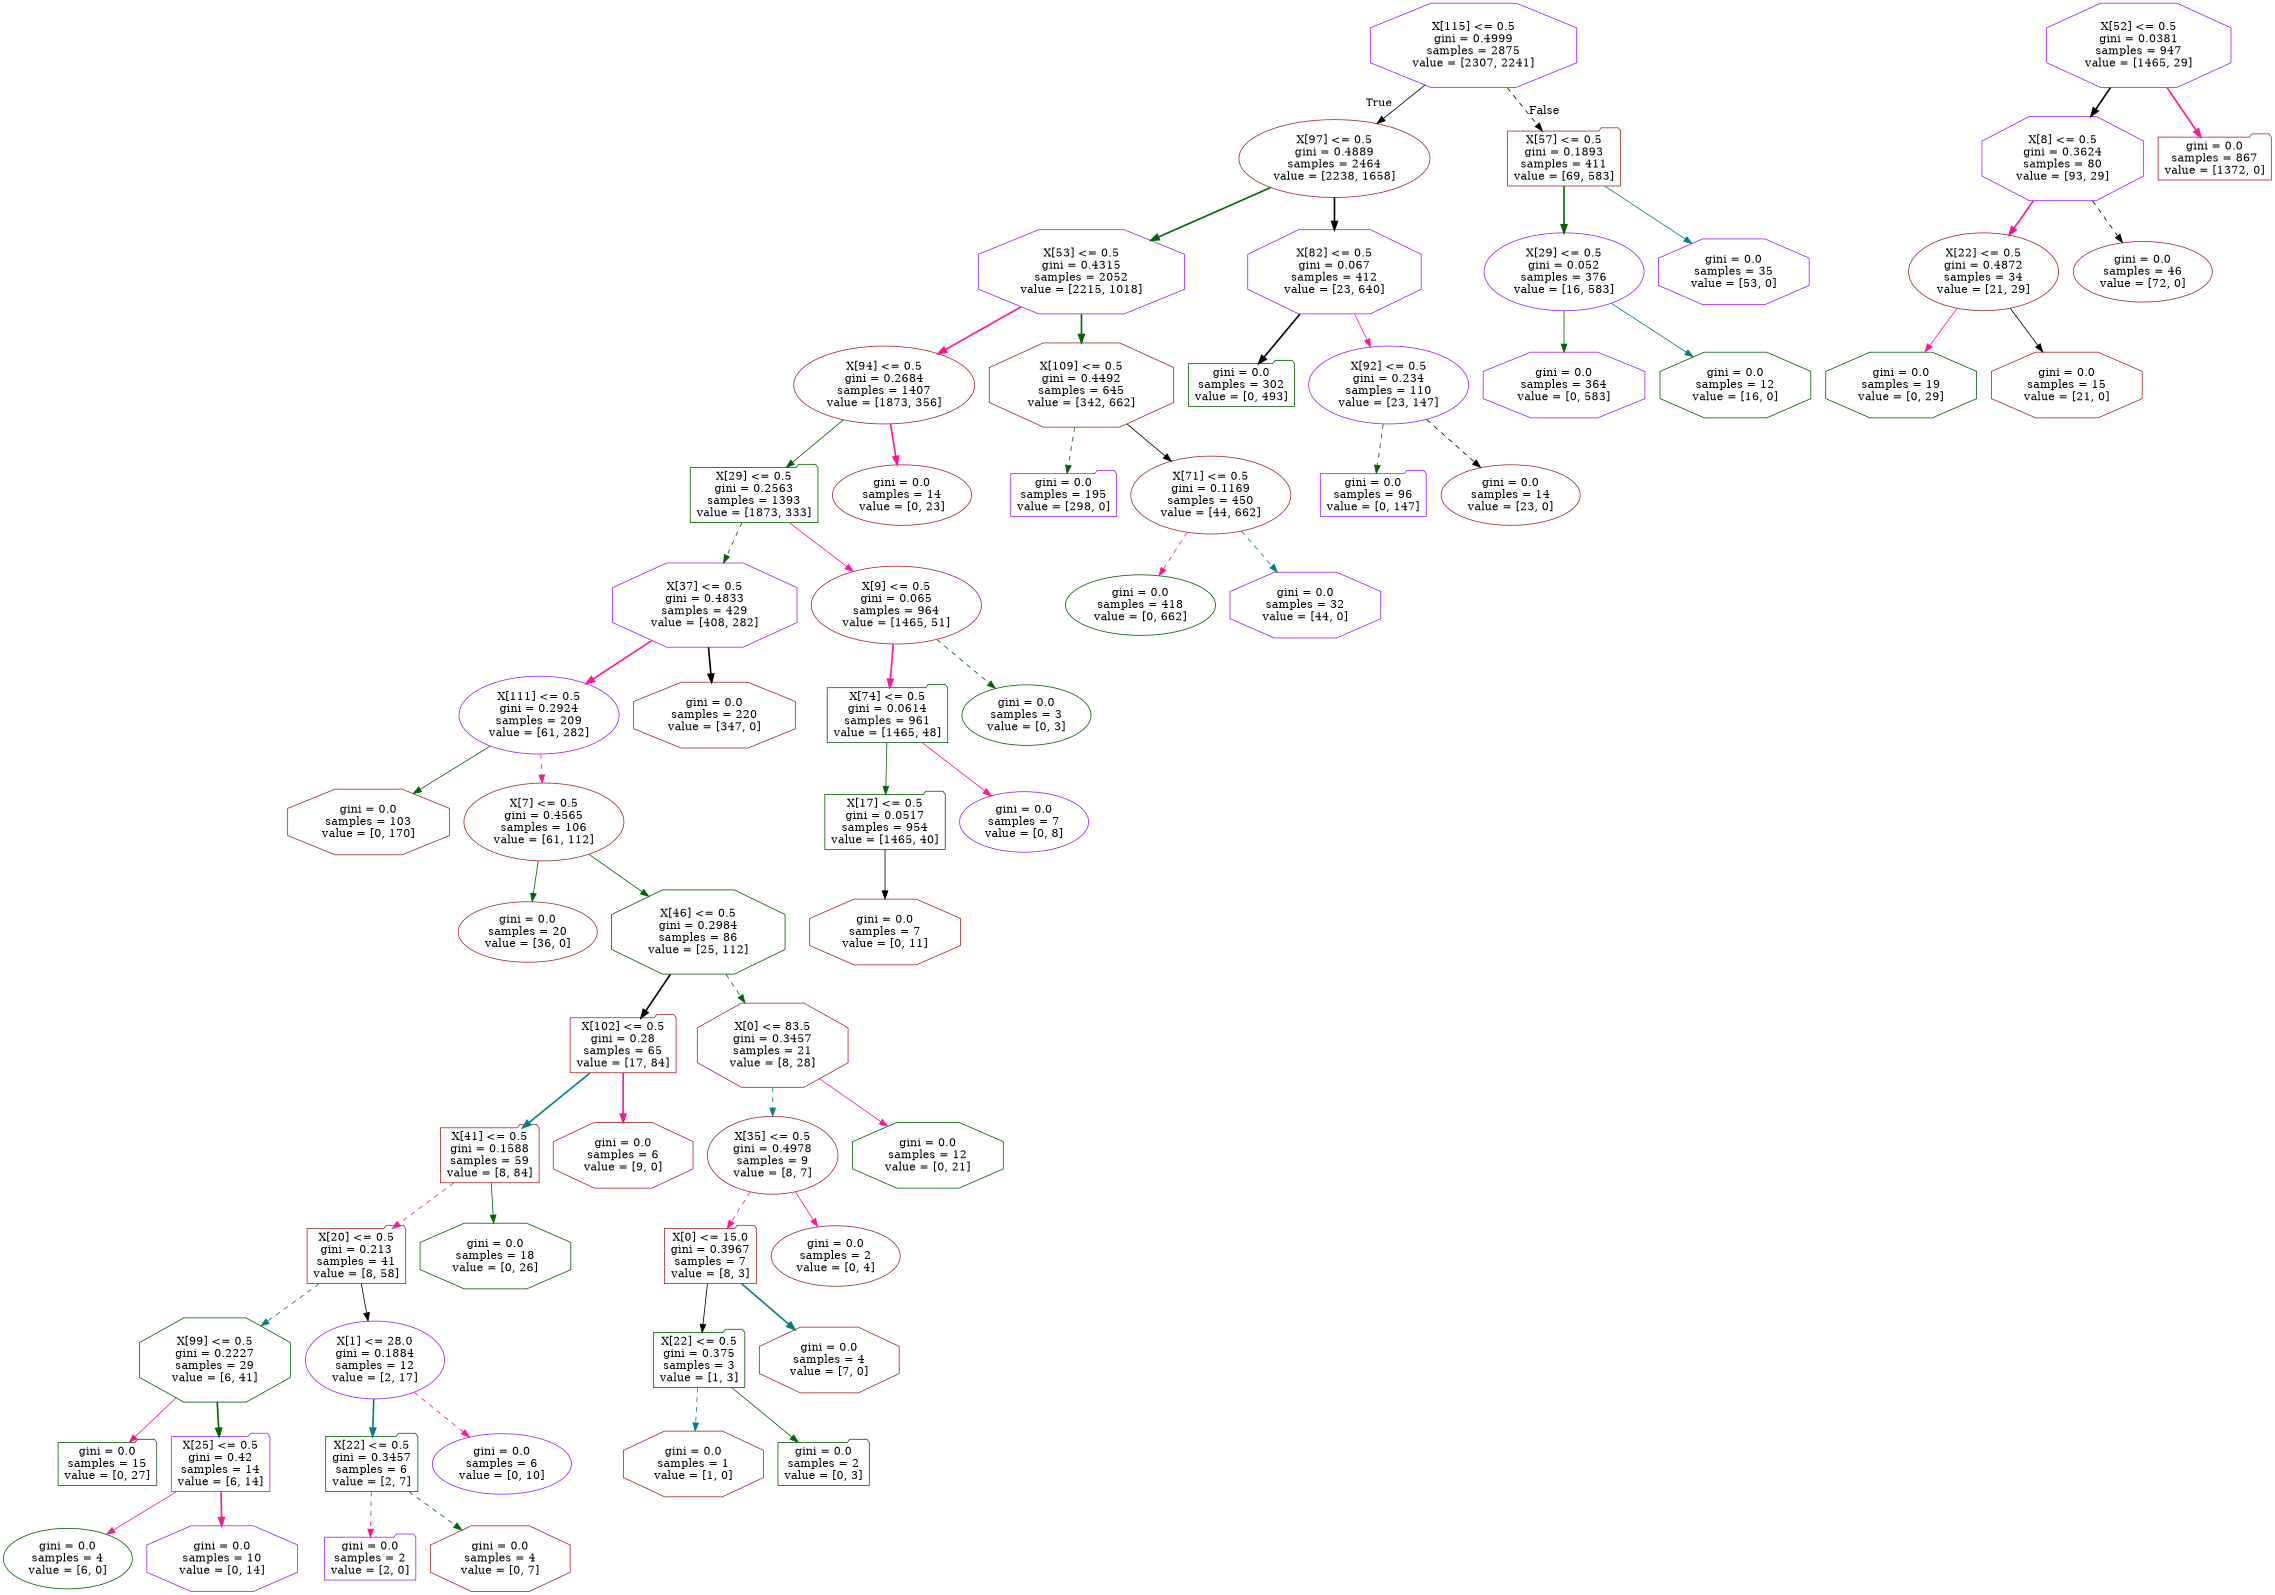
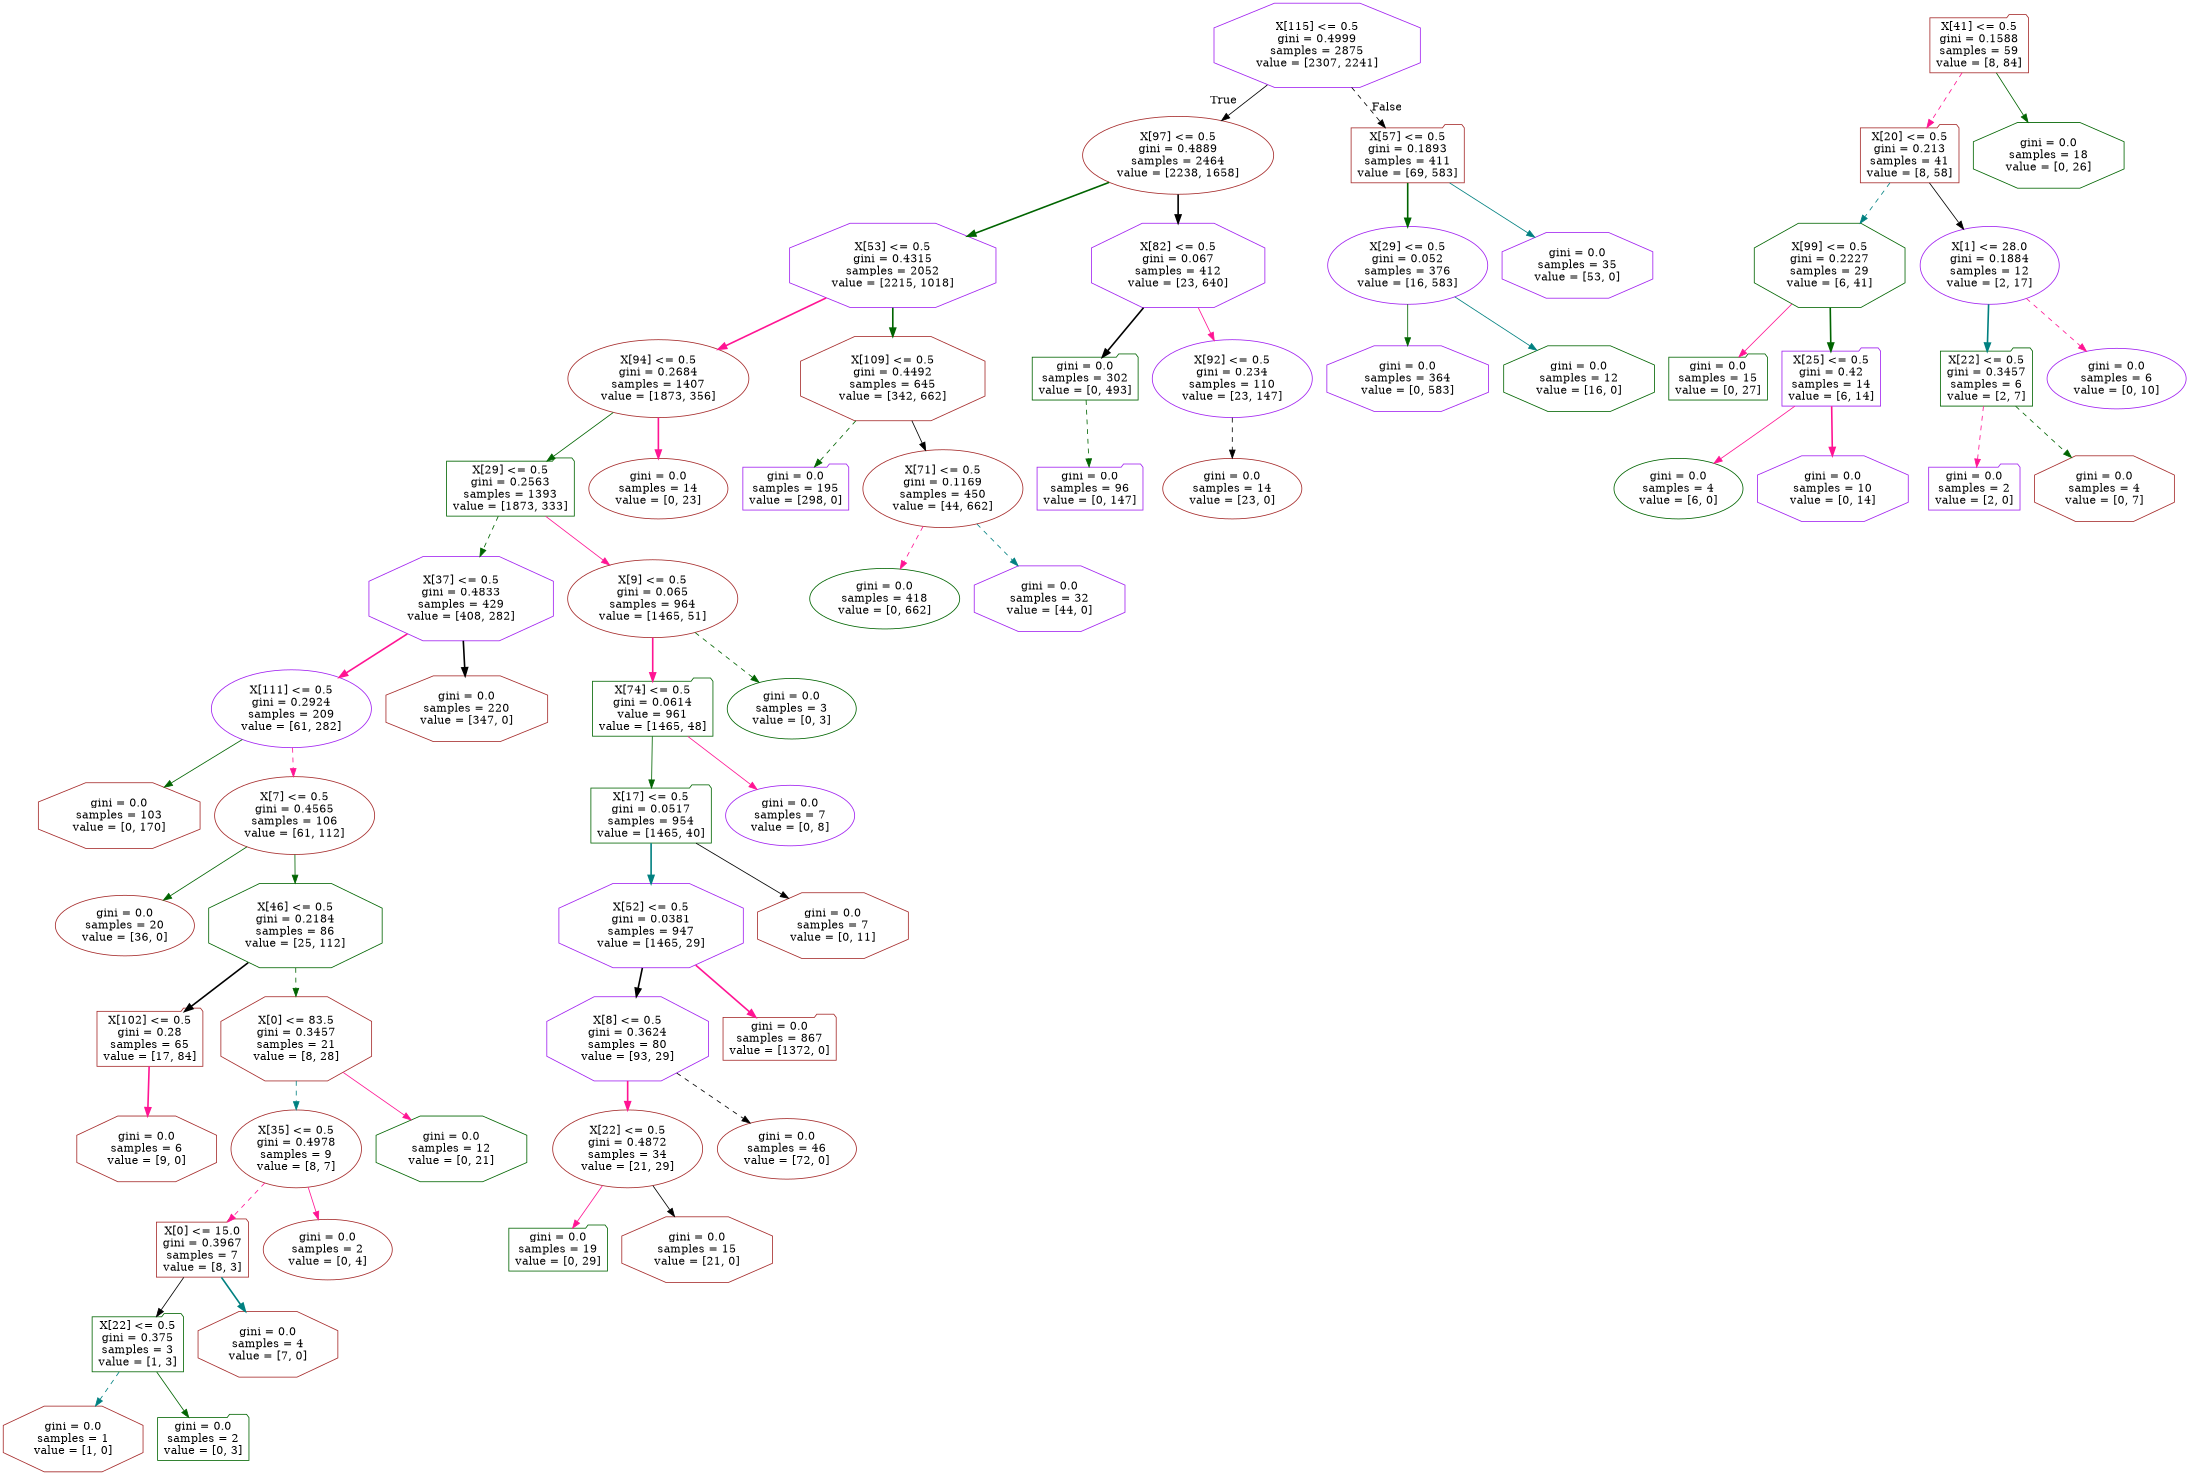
(1901, 385) -> (558, 1250)
(1380, 445) -> (1087, 429)
(887, 715) -> (653, 709)
none -> (651, 859)
(698, 932) -> (295, 926)
(560, 1098) -> none
